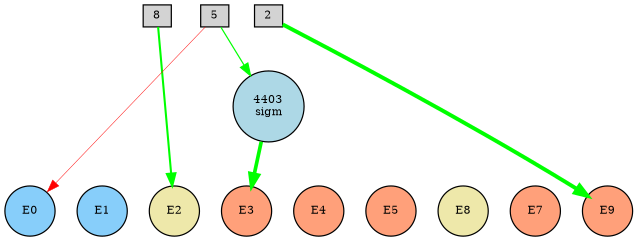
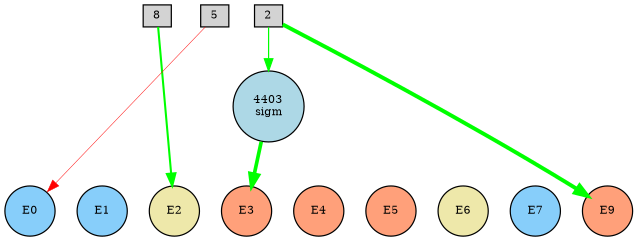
(233, 46) -> (269, 43)
(463, 211) -> (463, 211)
(535, 211) -> (535, 211)
